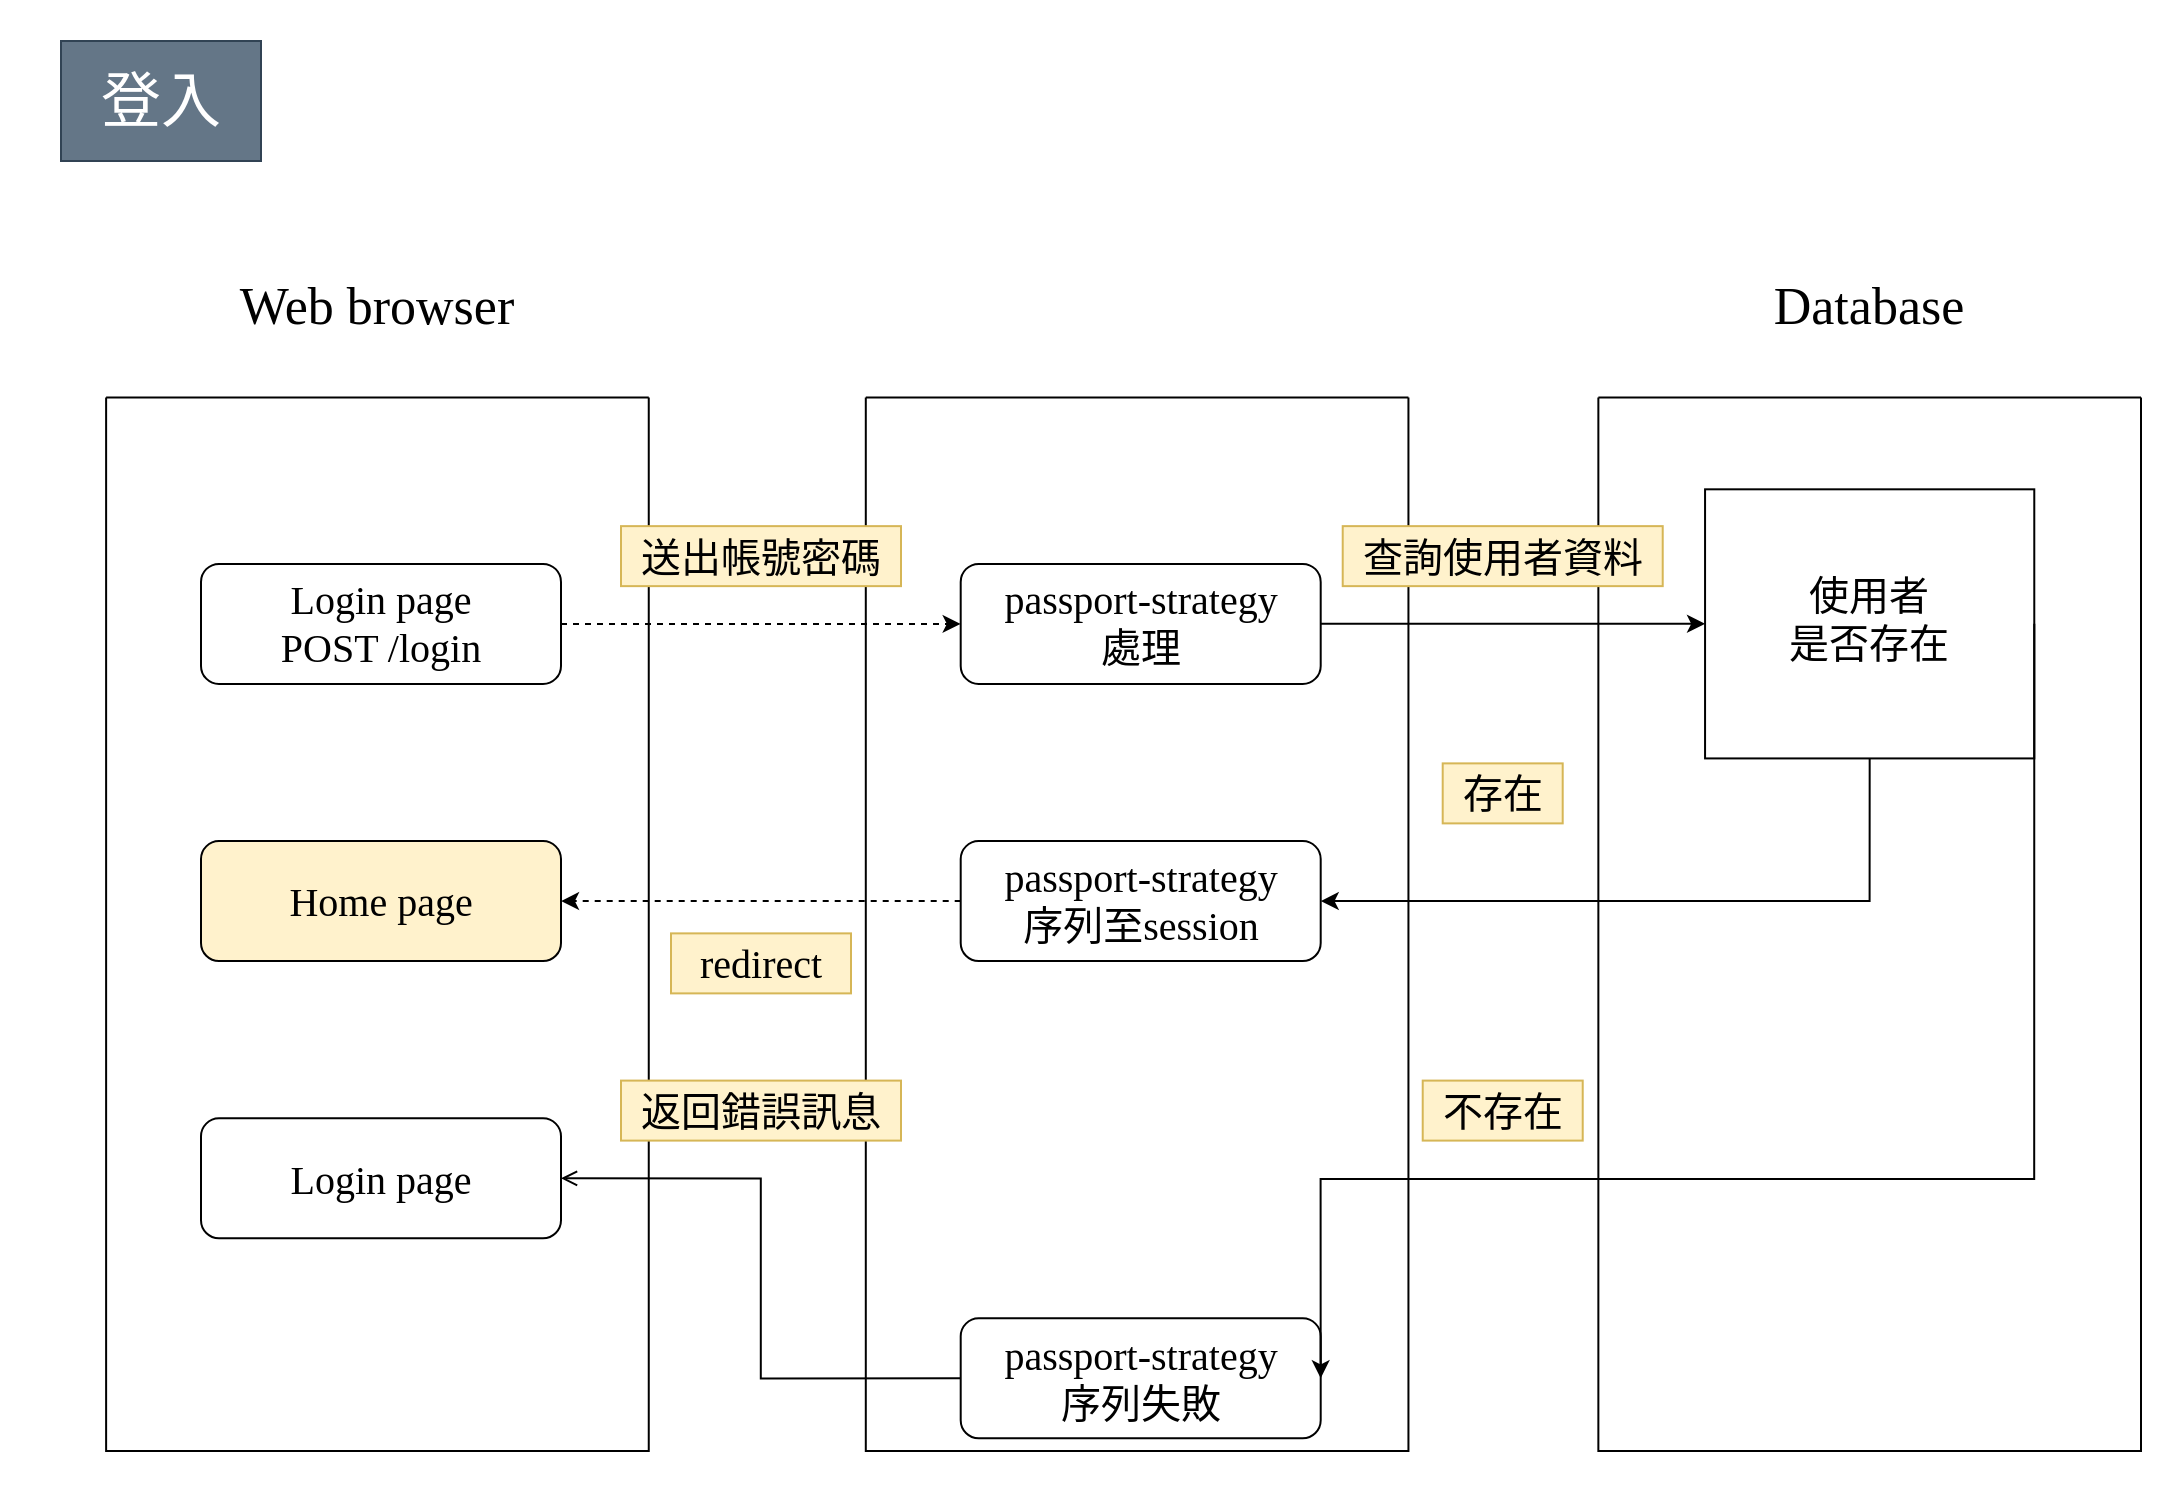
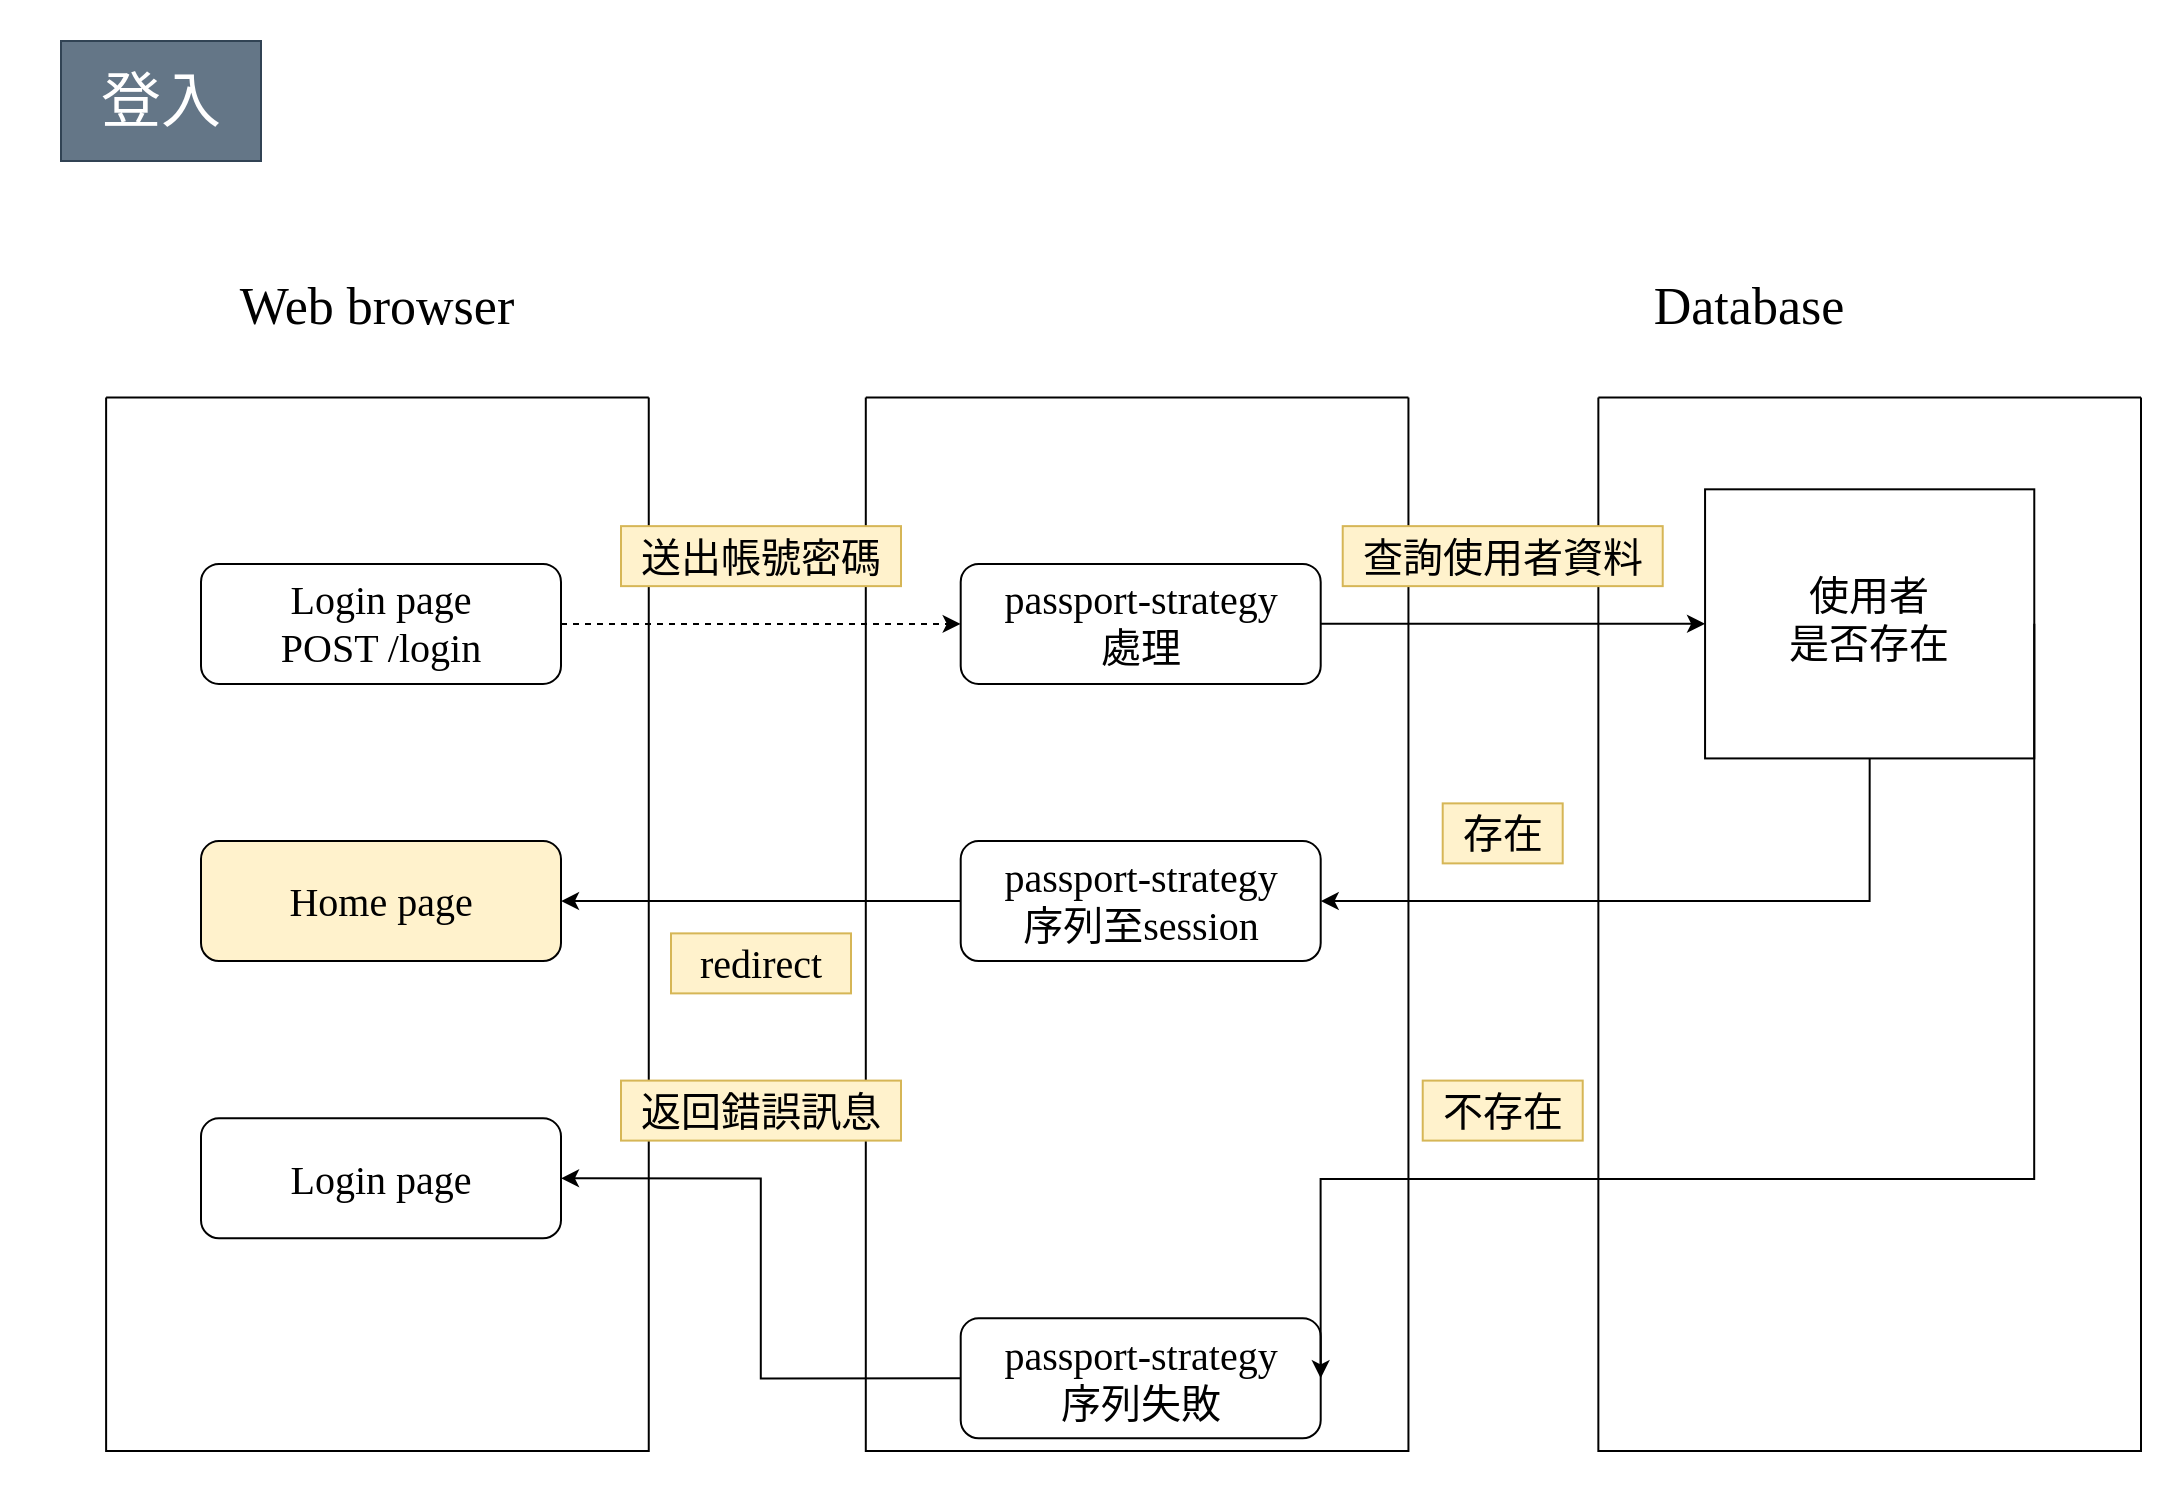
(1870, 307) -> (1750, 307)
(1503, 793) -> (1503, 833)
(719, 901) -> (719, 901)
(572, 1178) -> (576, 1178)
